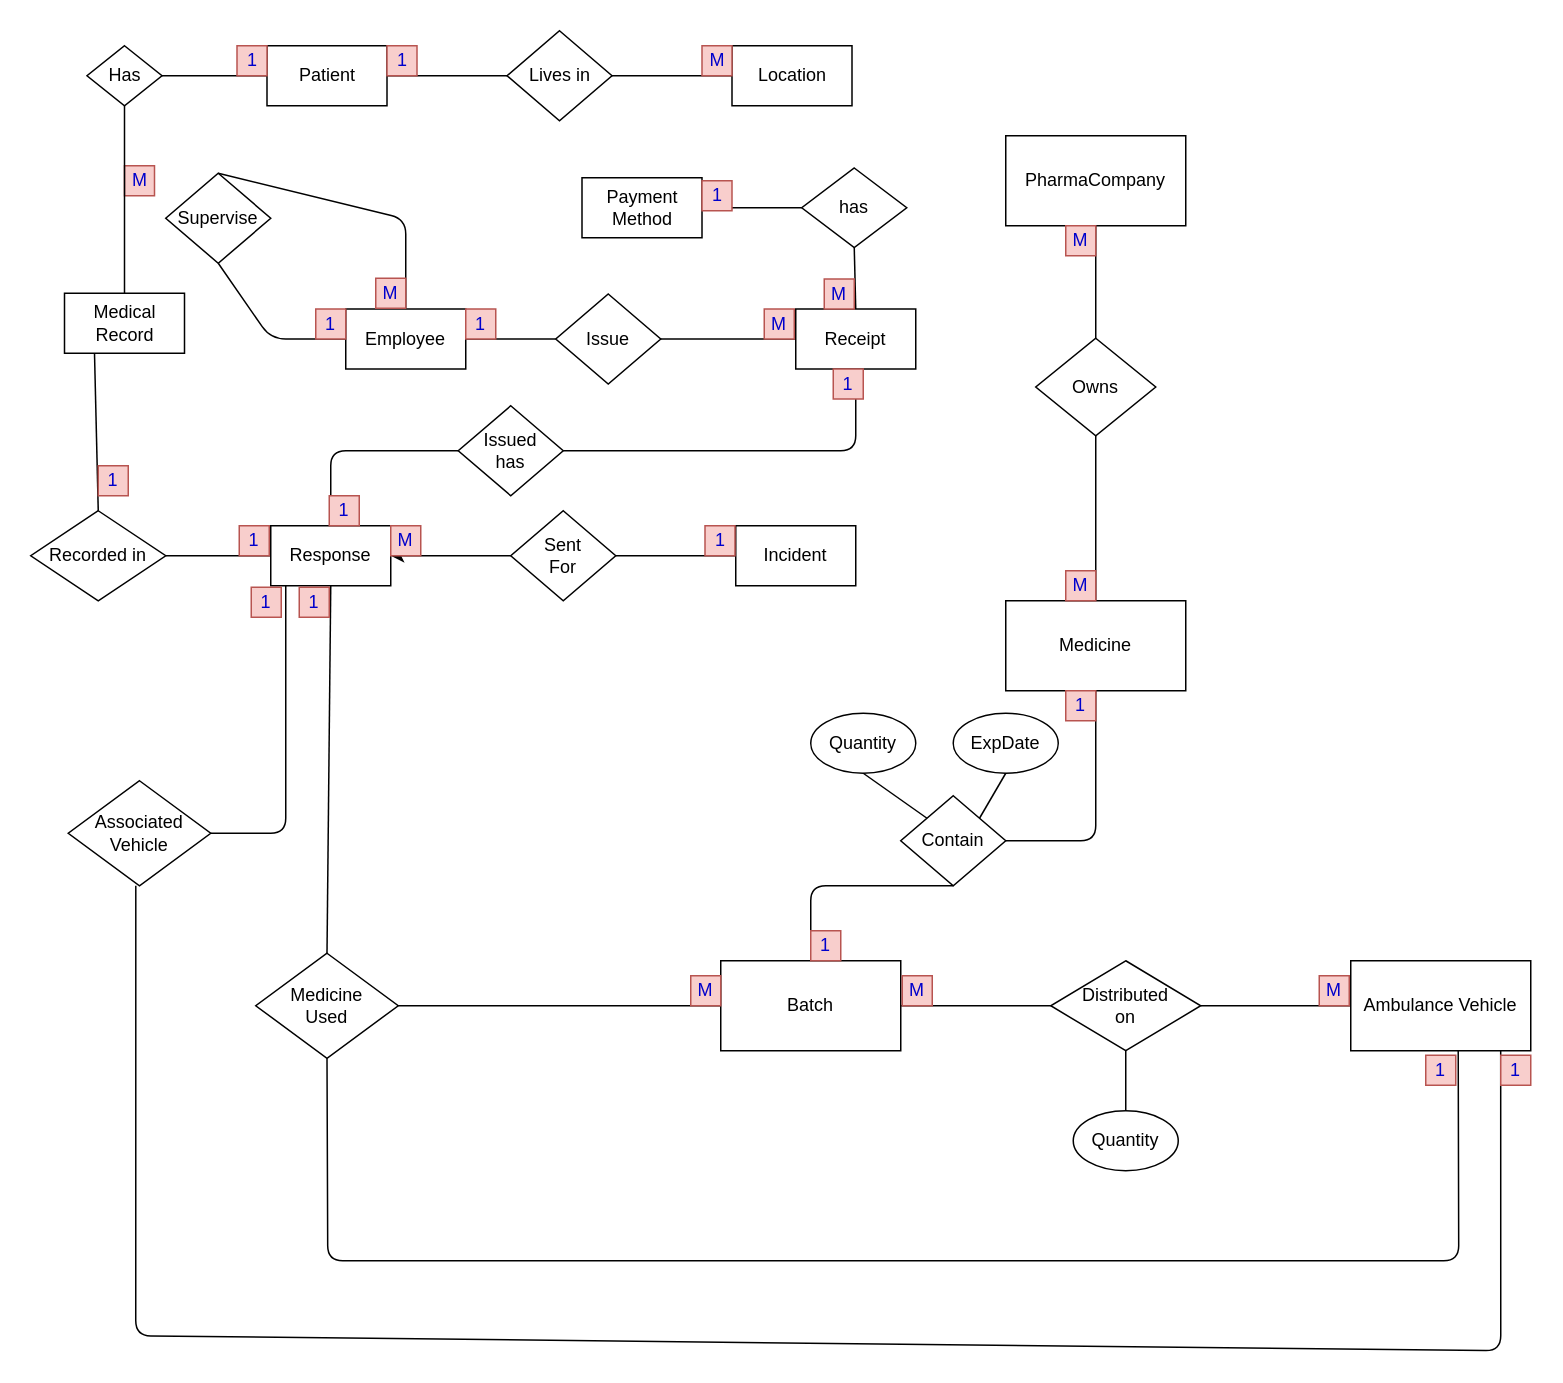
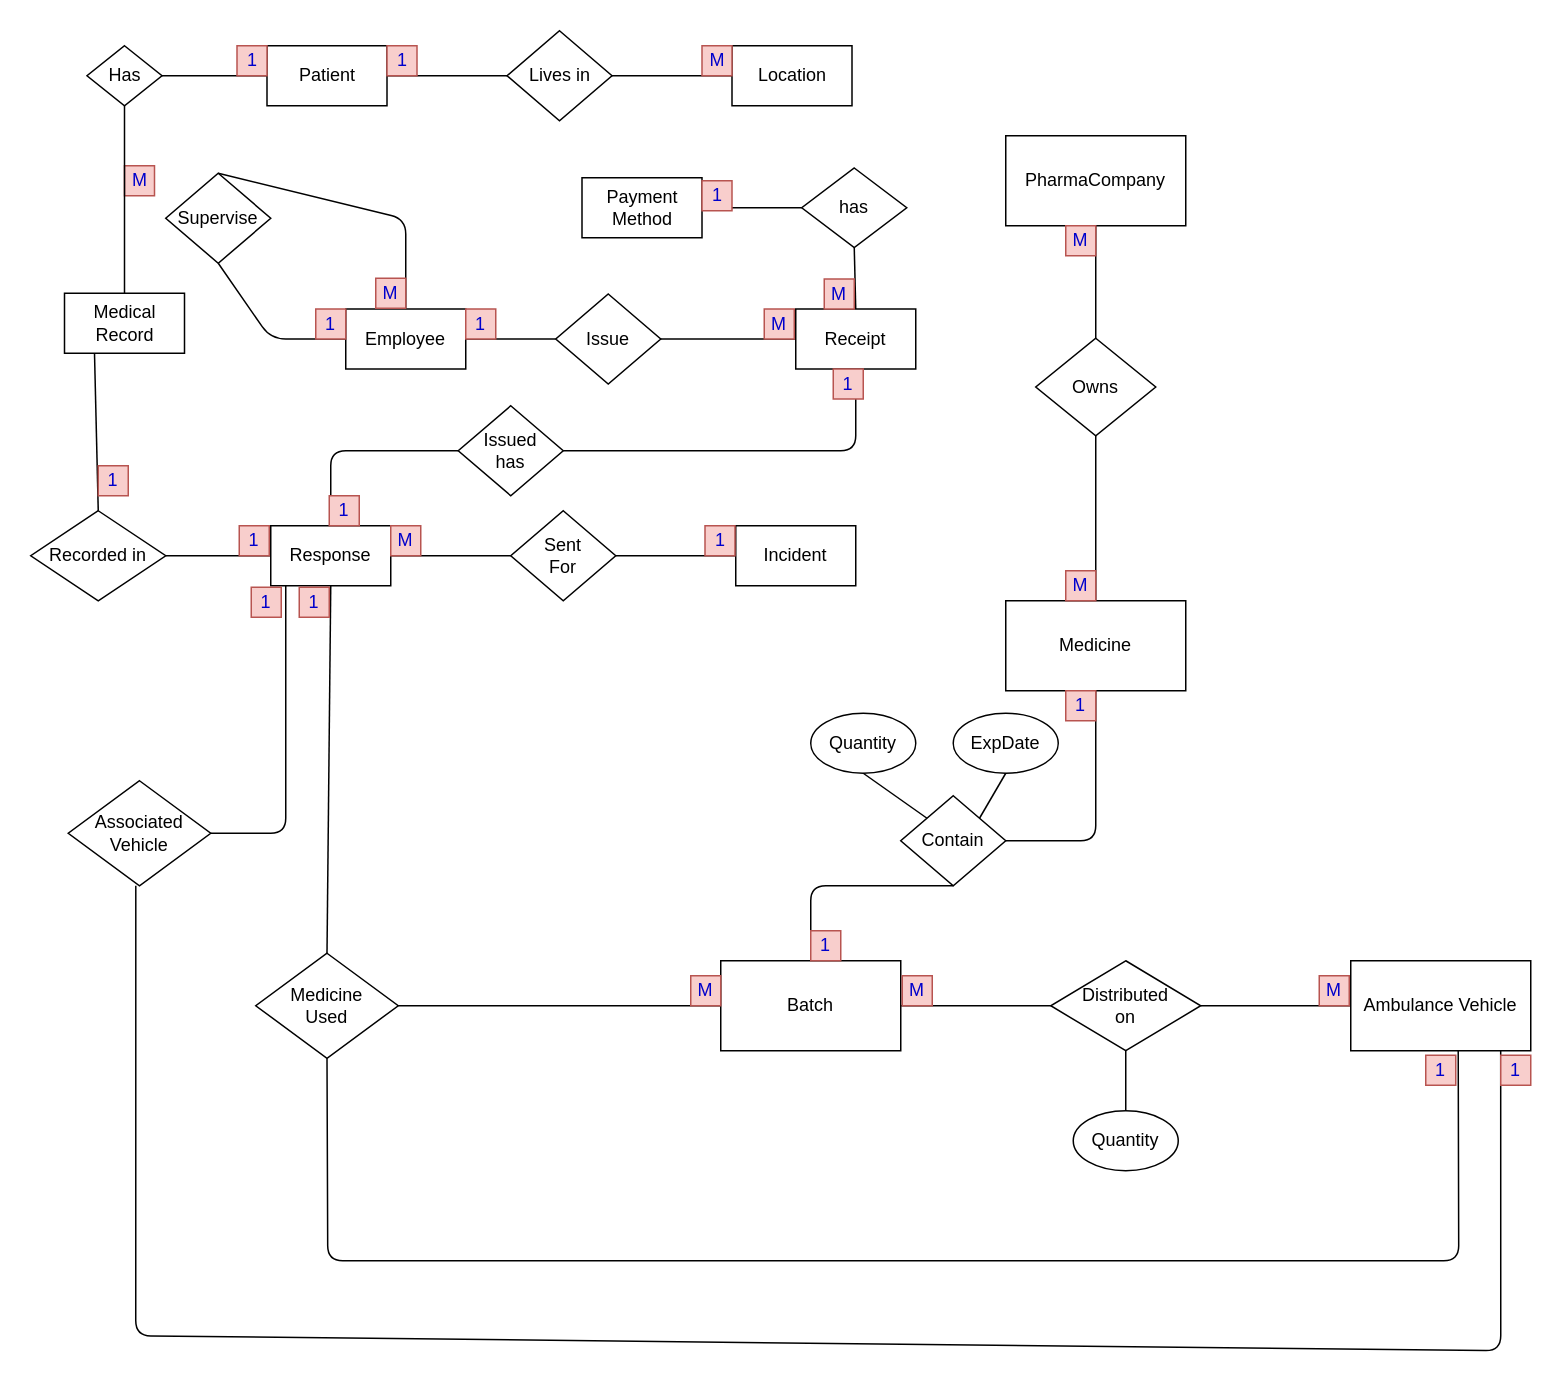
(402, 556) -> (398, 556)
